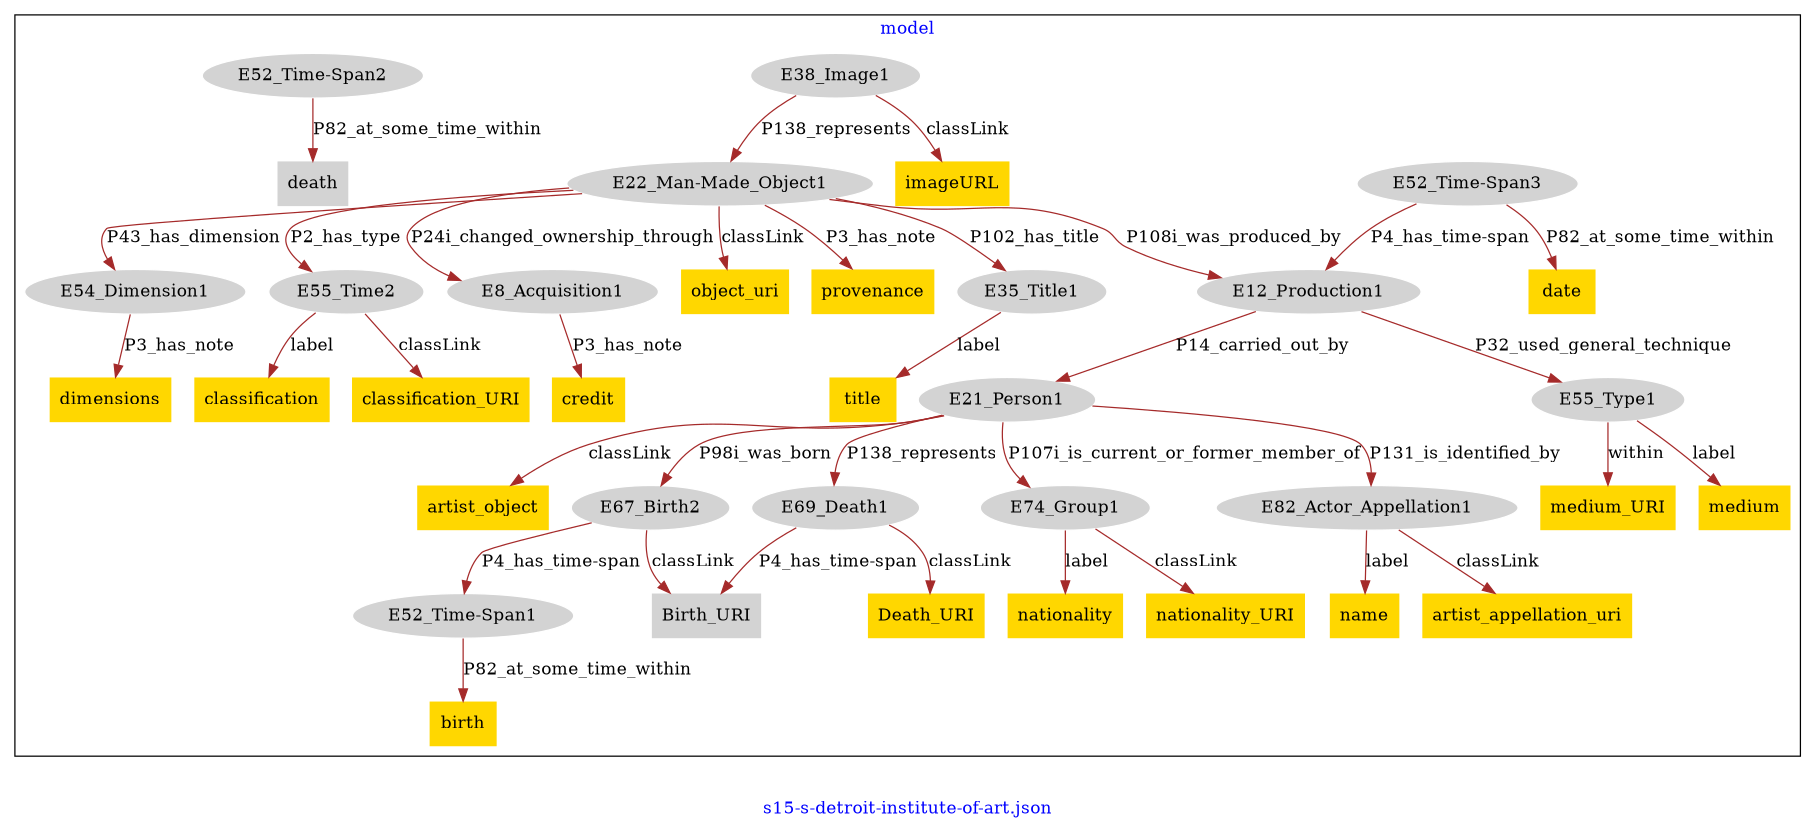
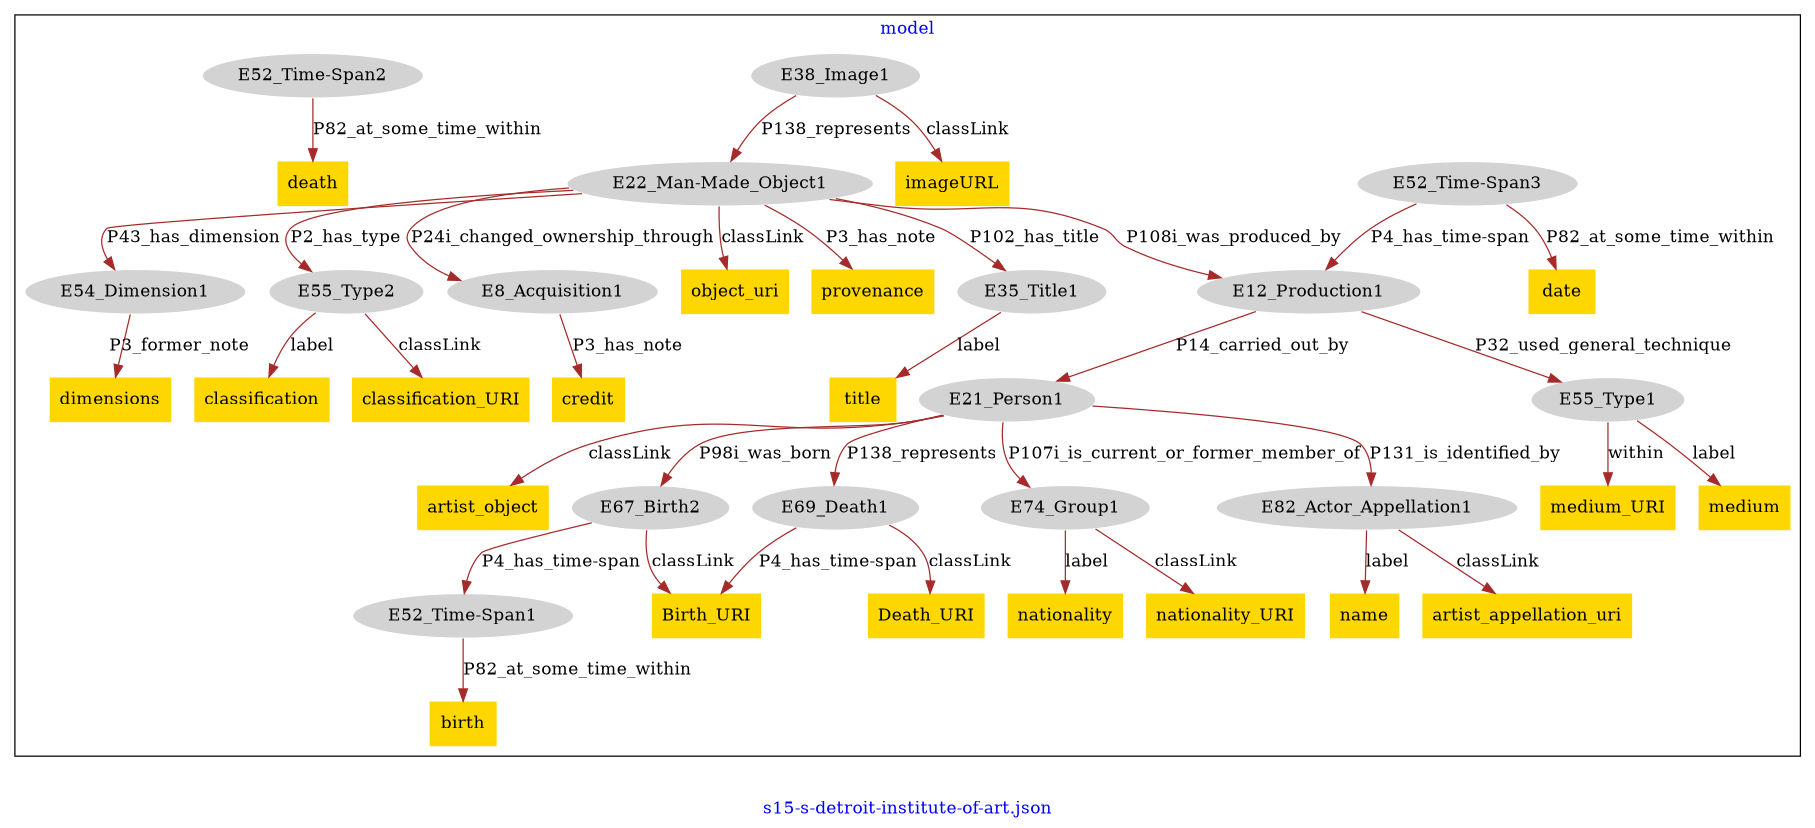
(313, 184) -> (313, 184)
(346, 292) -> (346, 292)
(179, 346) -> (179, 346)
(707, 616) -> (707, 616)
